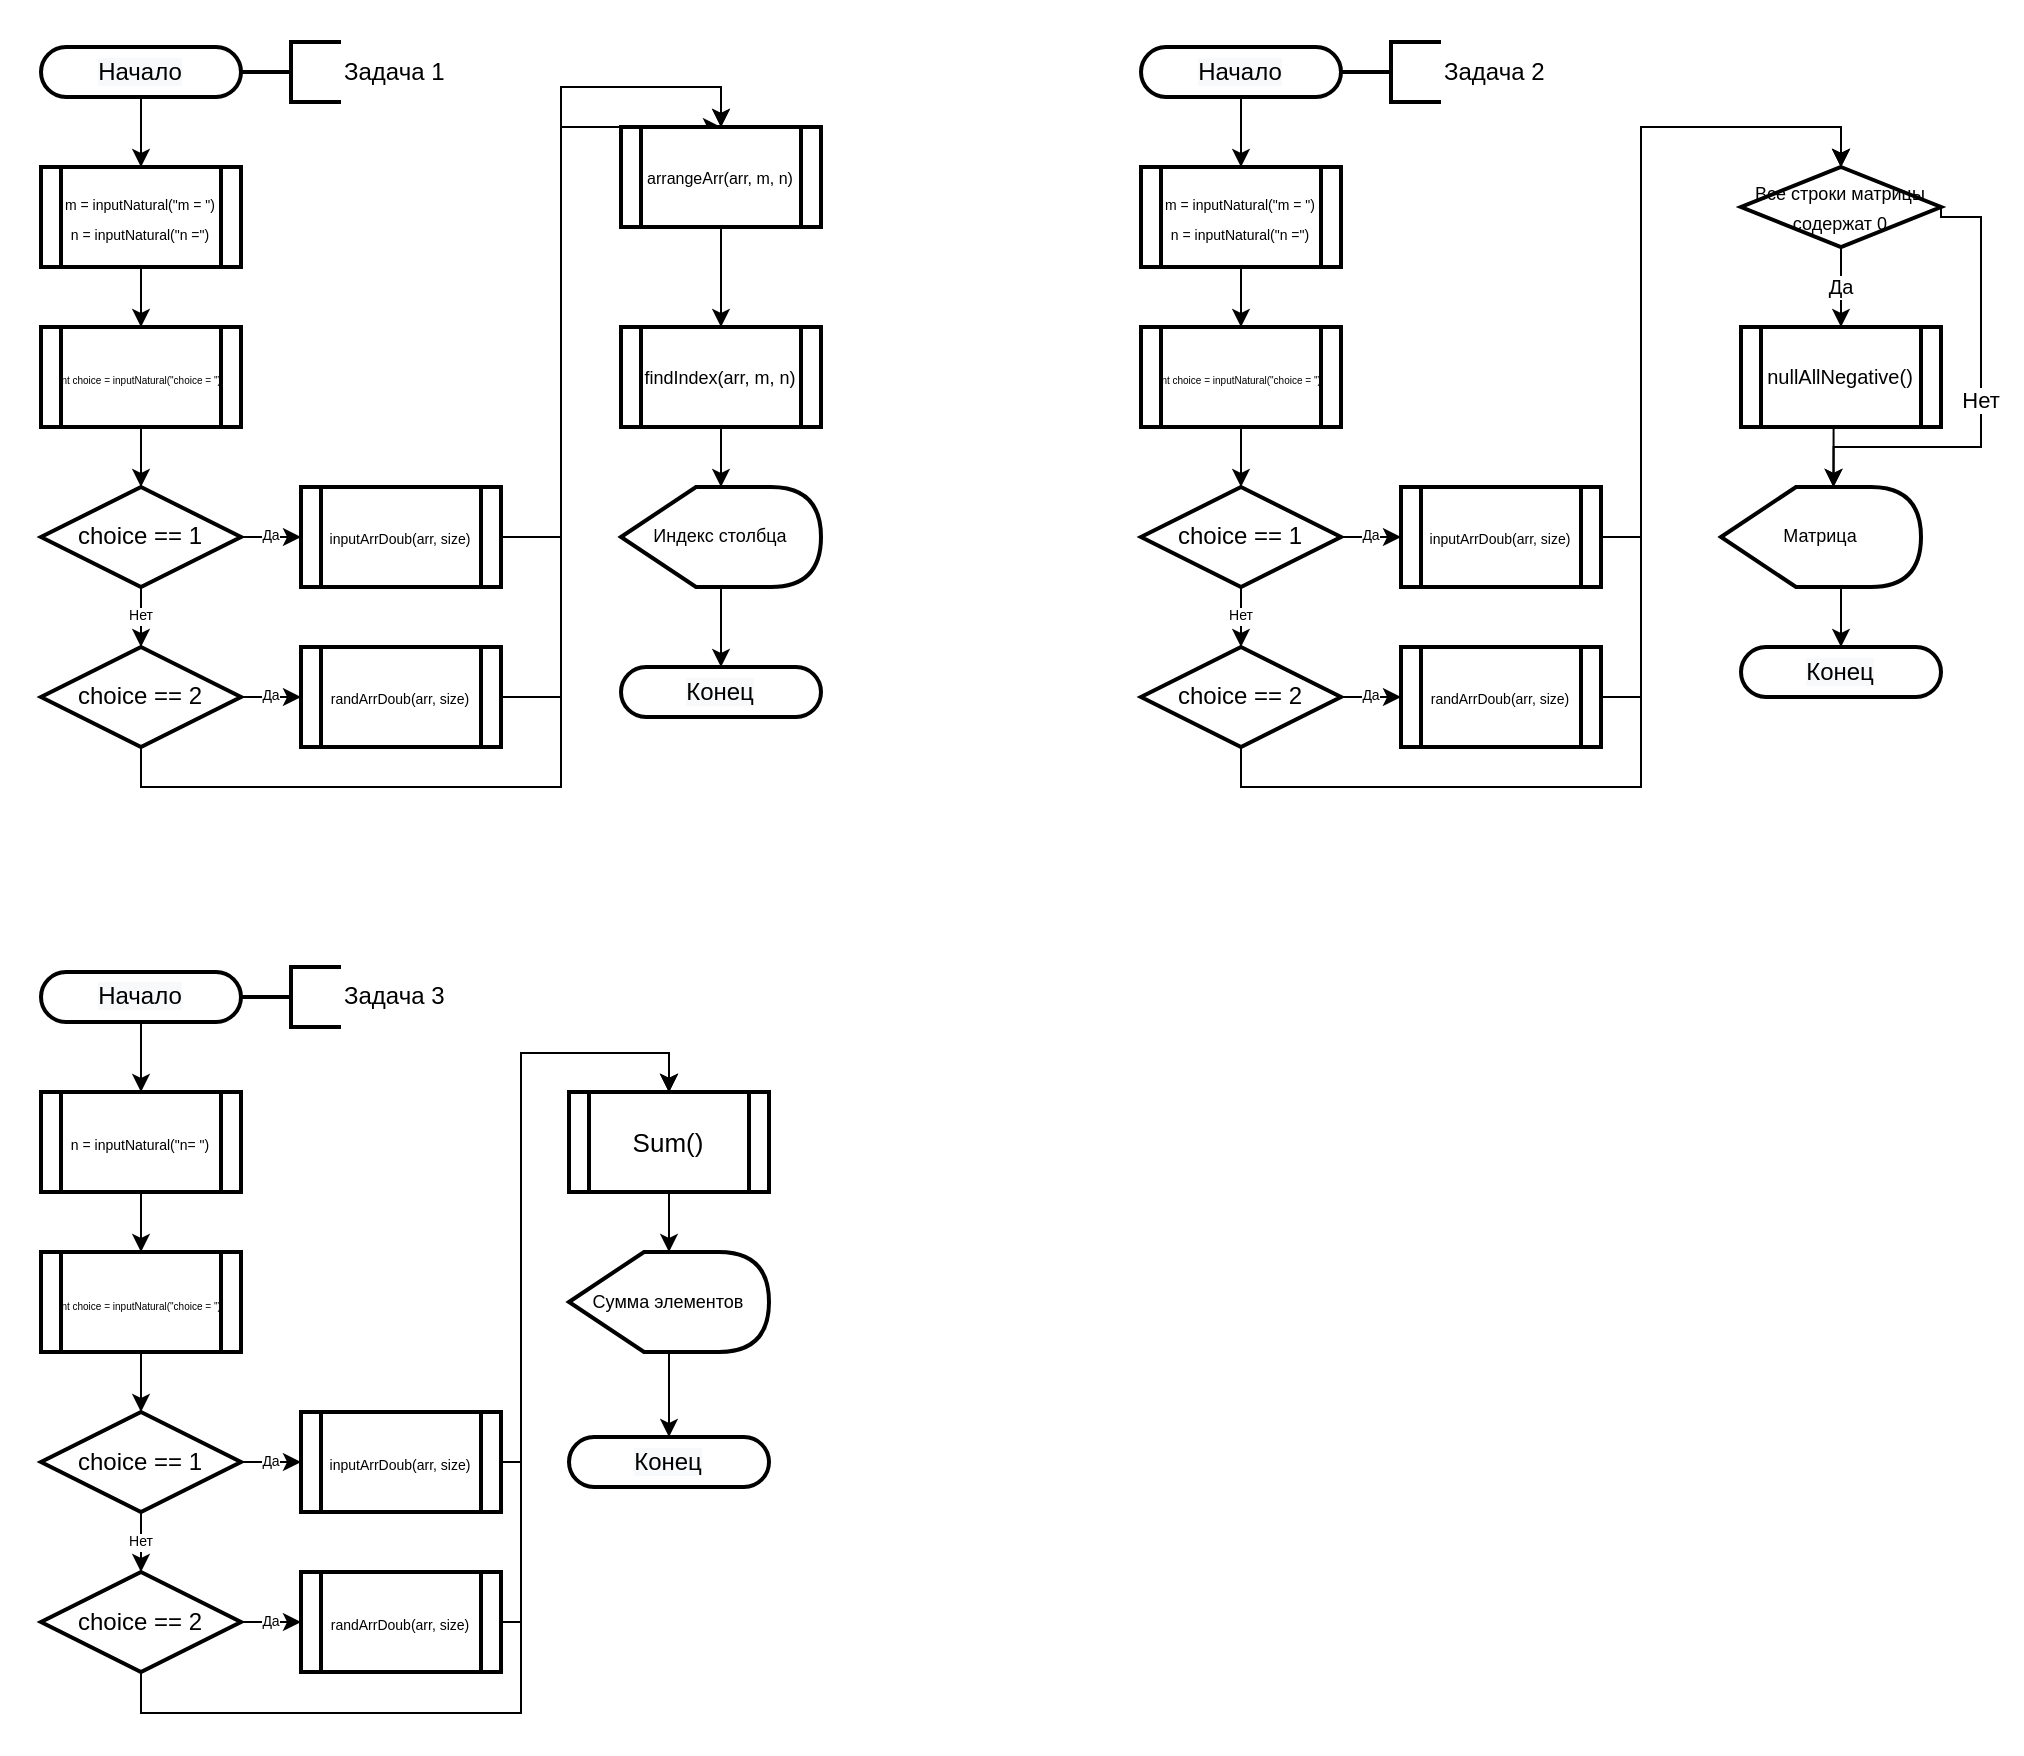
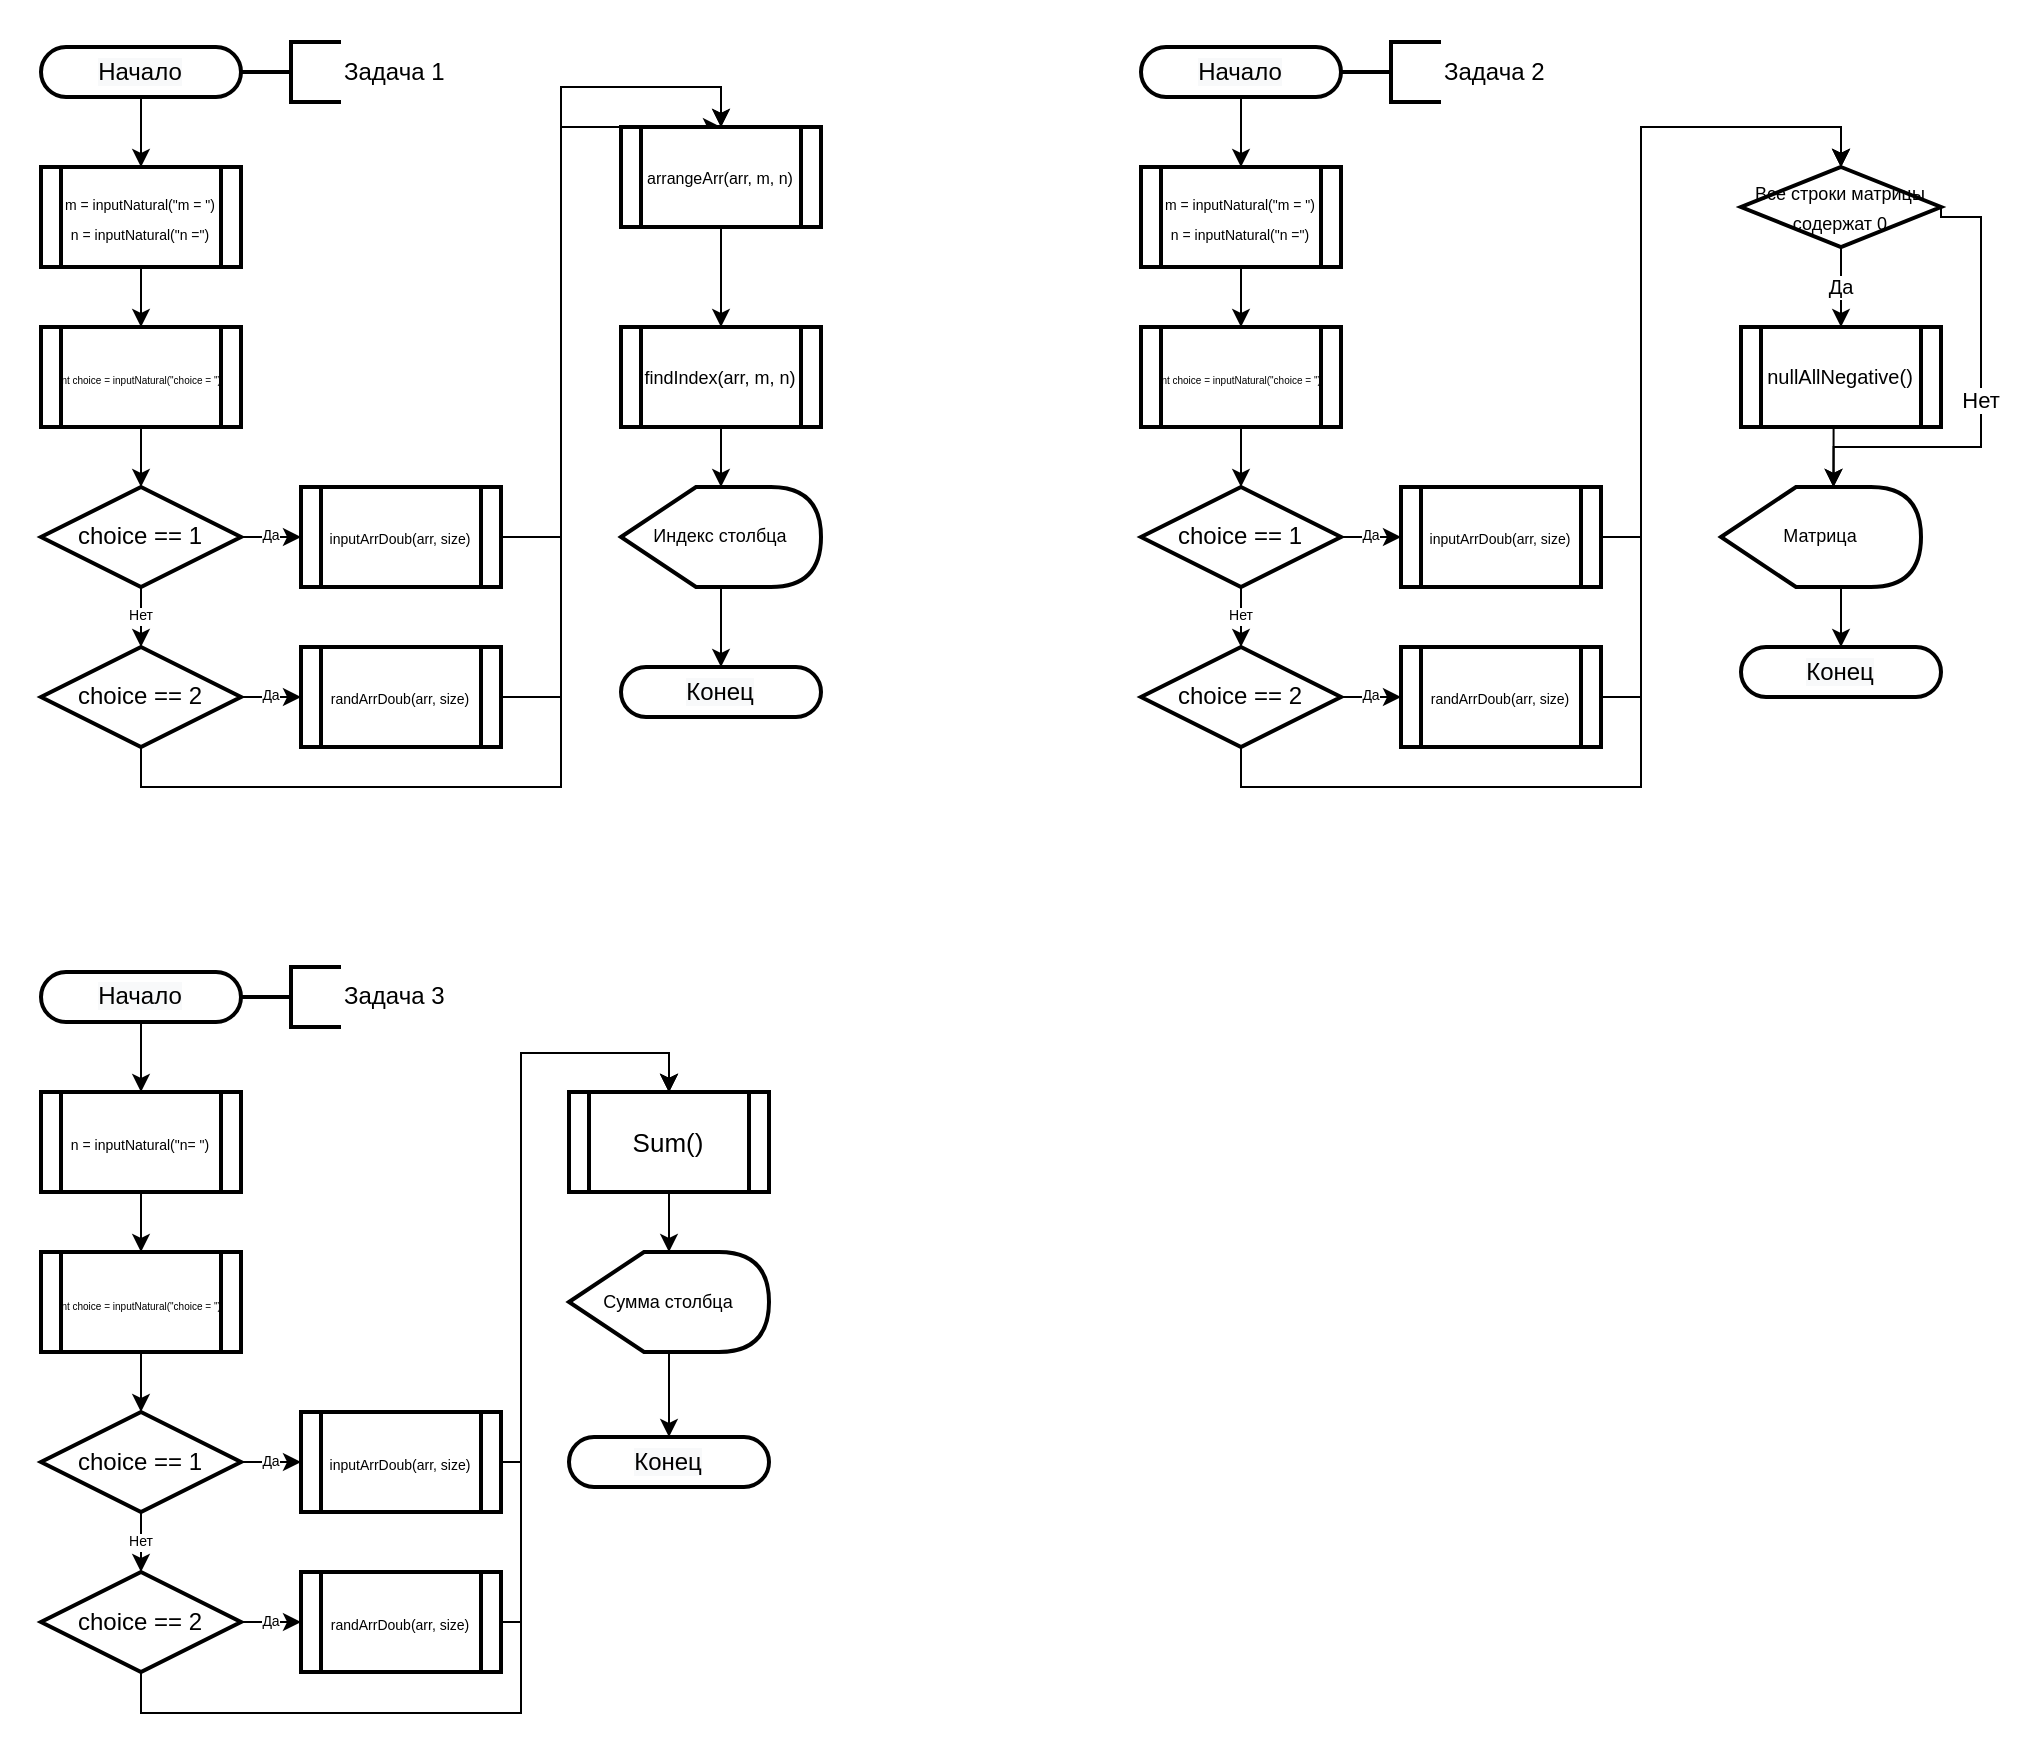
(669, 1303) -> (669, 1303)
